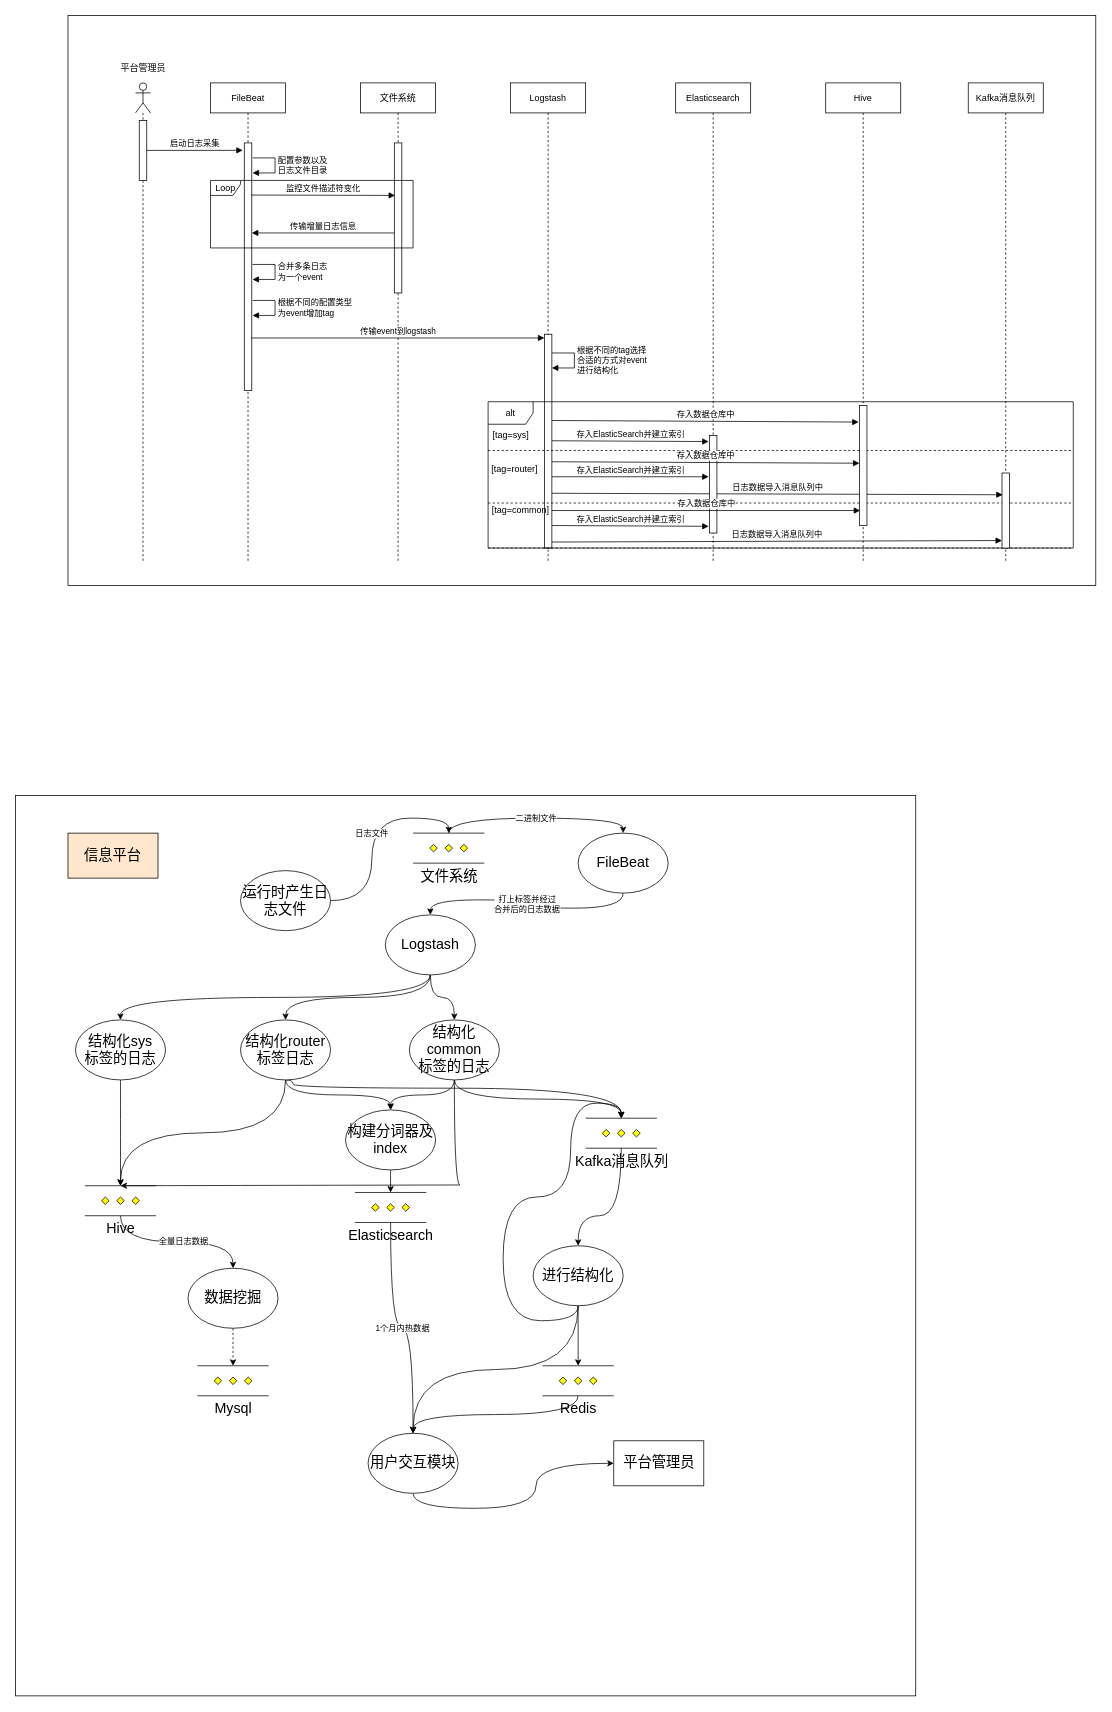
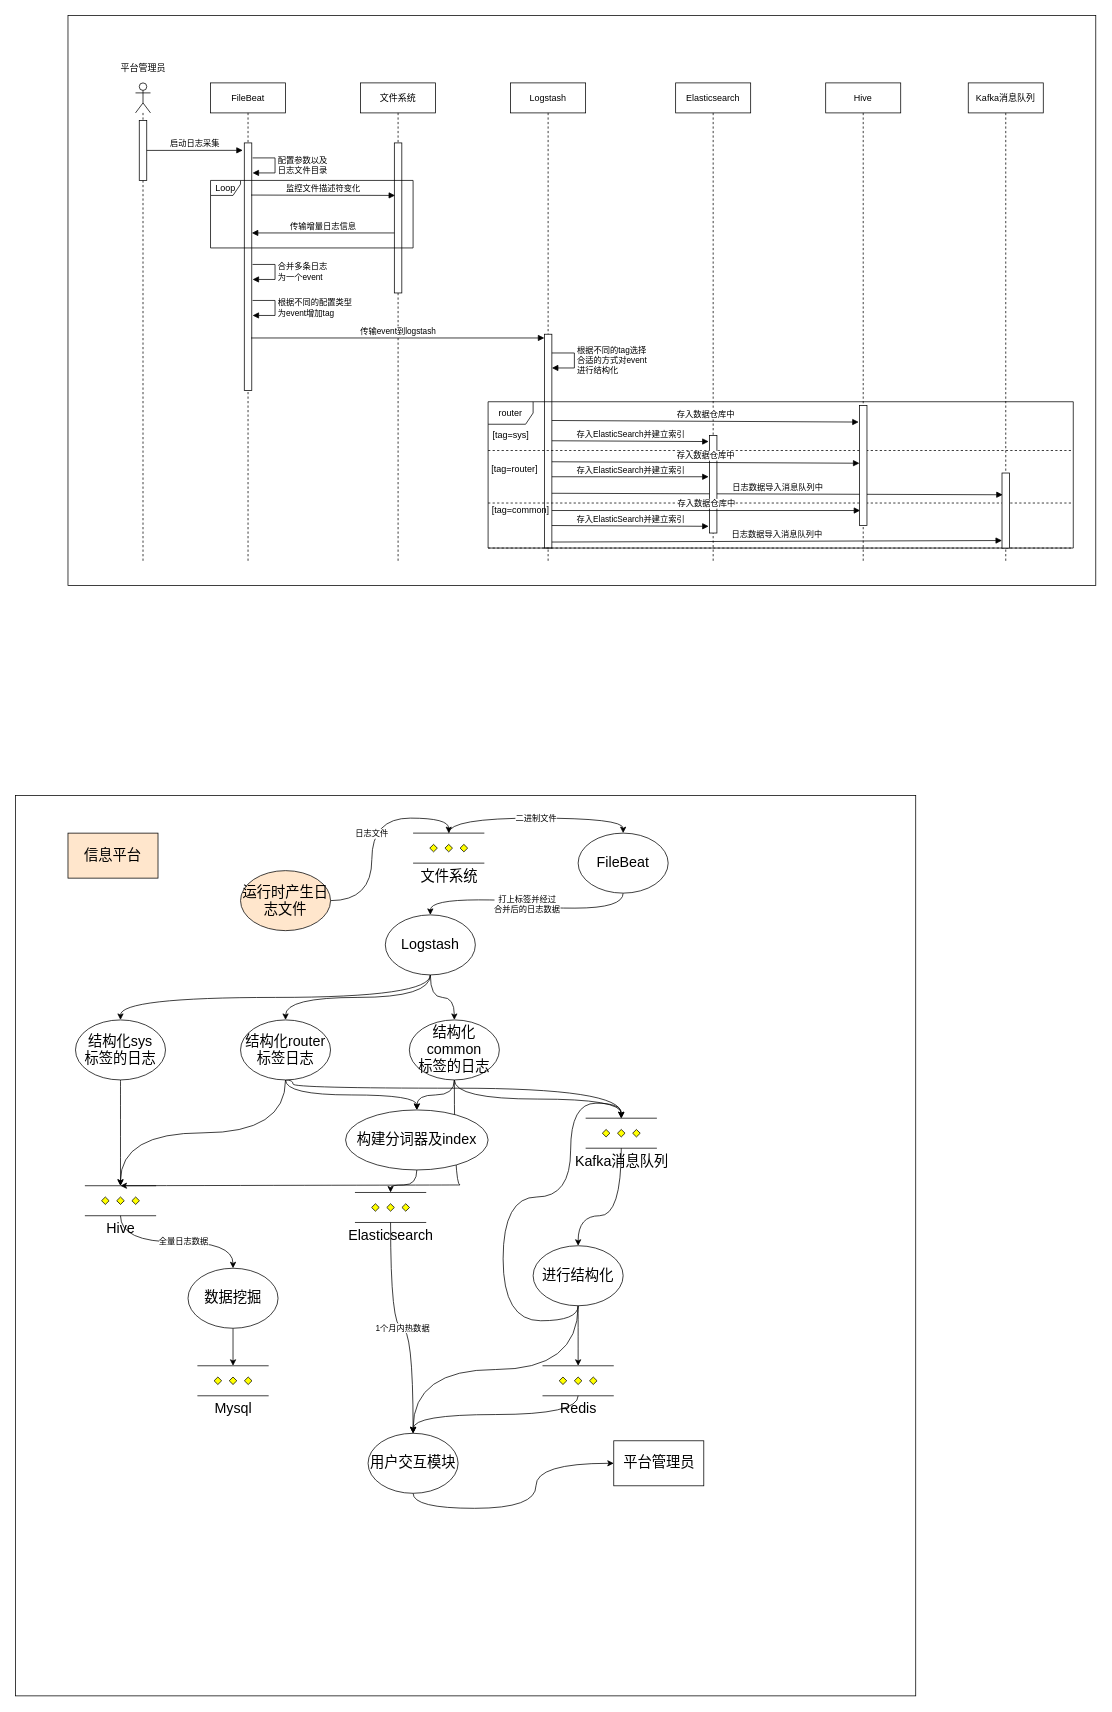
(510, 413) -> (510, 413)
(285, 900) -> (285, 900)
(390, 1140) -> (417, 1140)
(233, 1344) -> (233, 1344)
